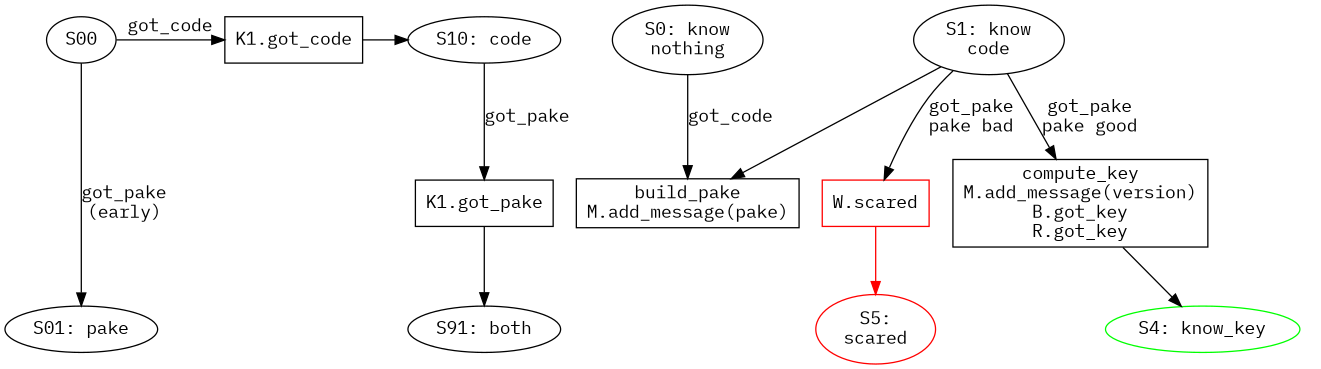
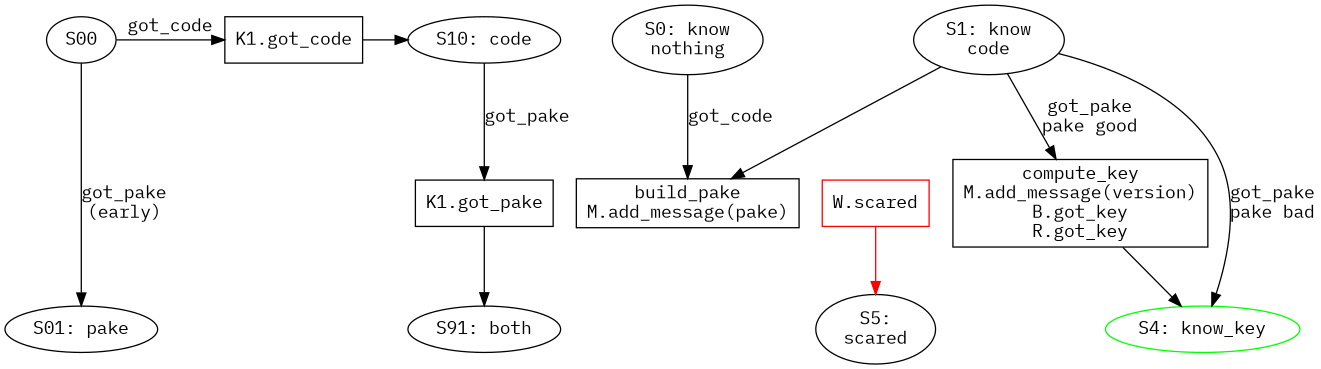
(916, 116) -> (1203, 134)
(876, 329) -> (876, 329)
